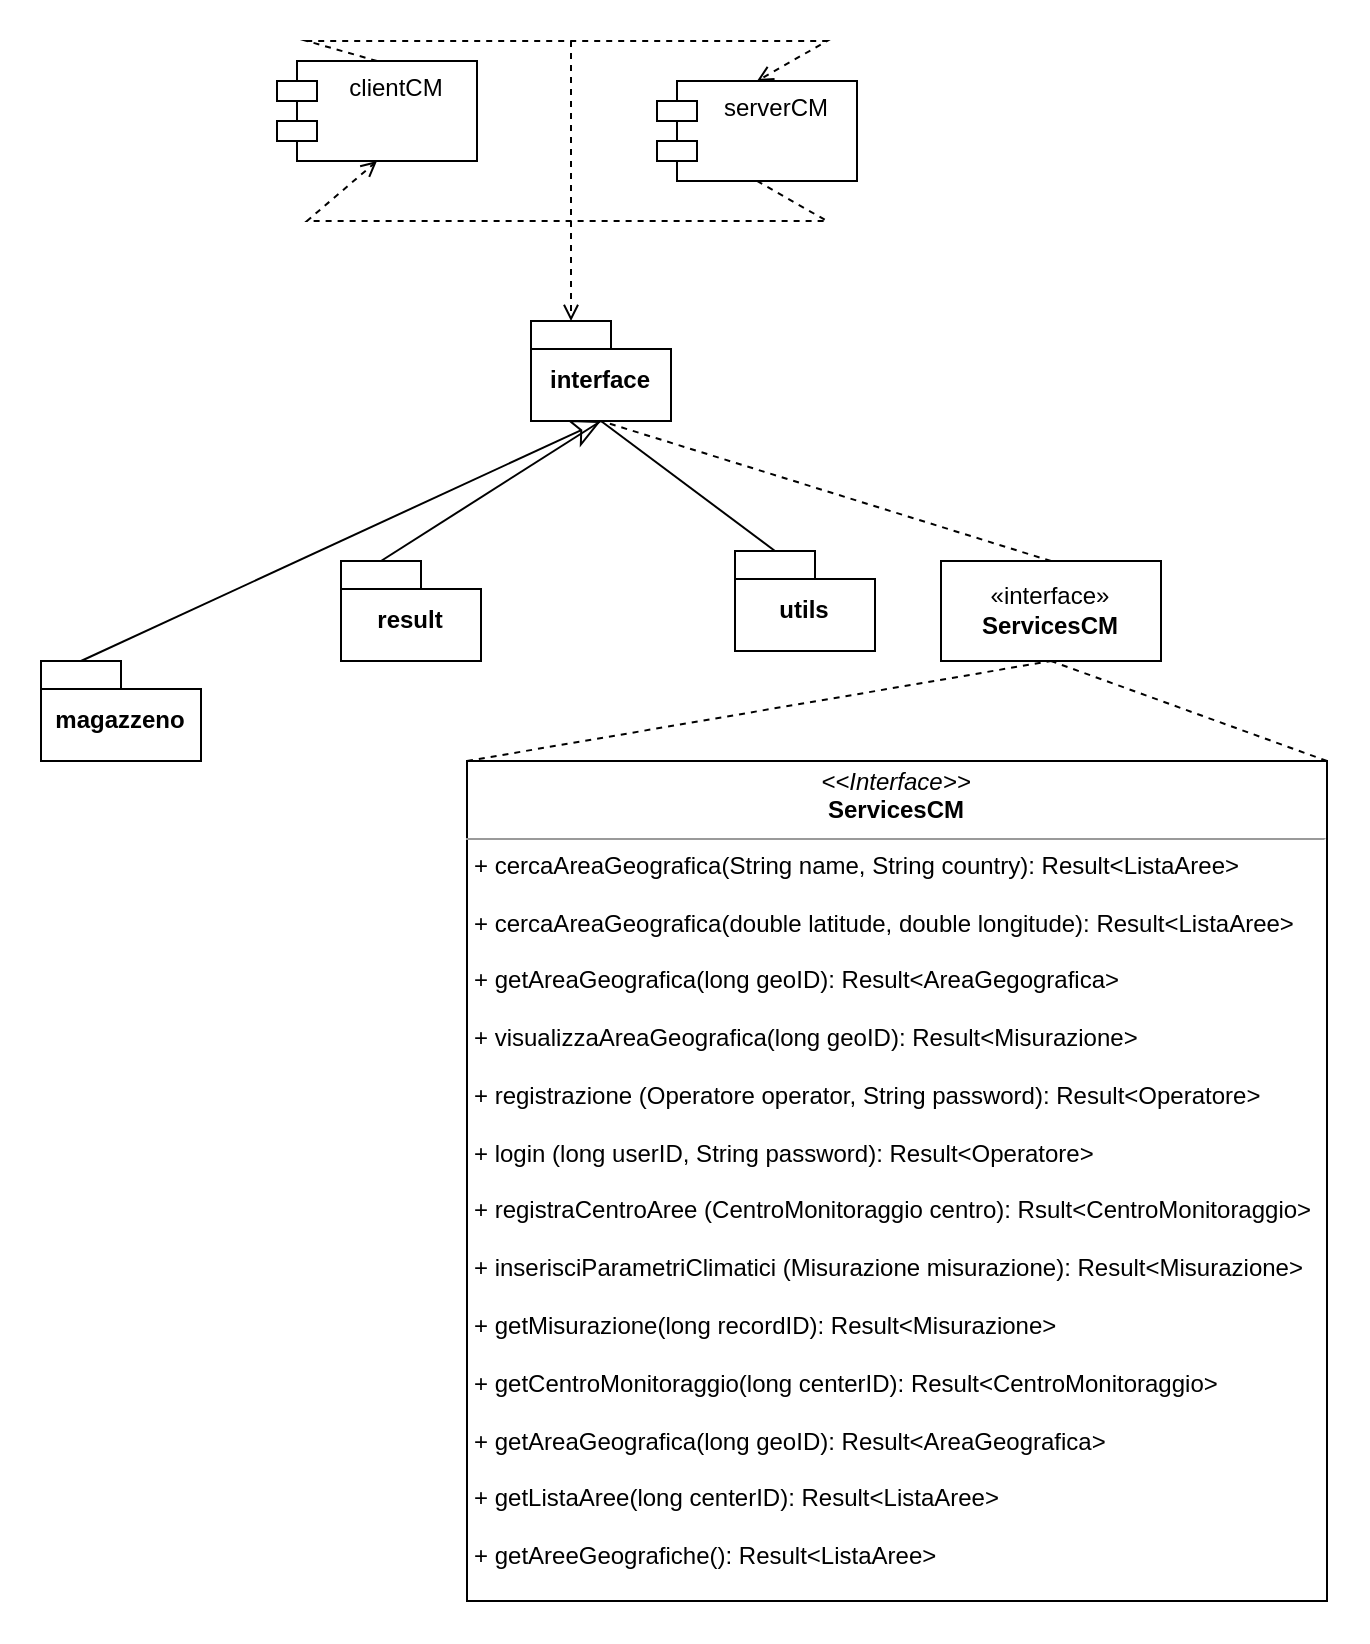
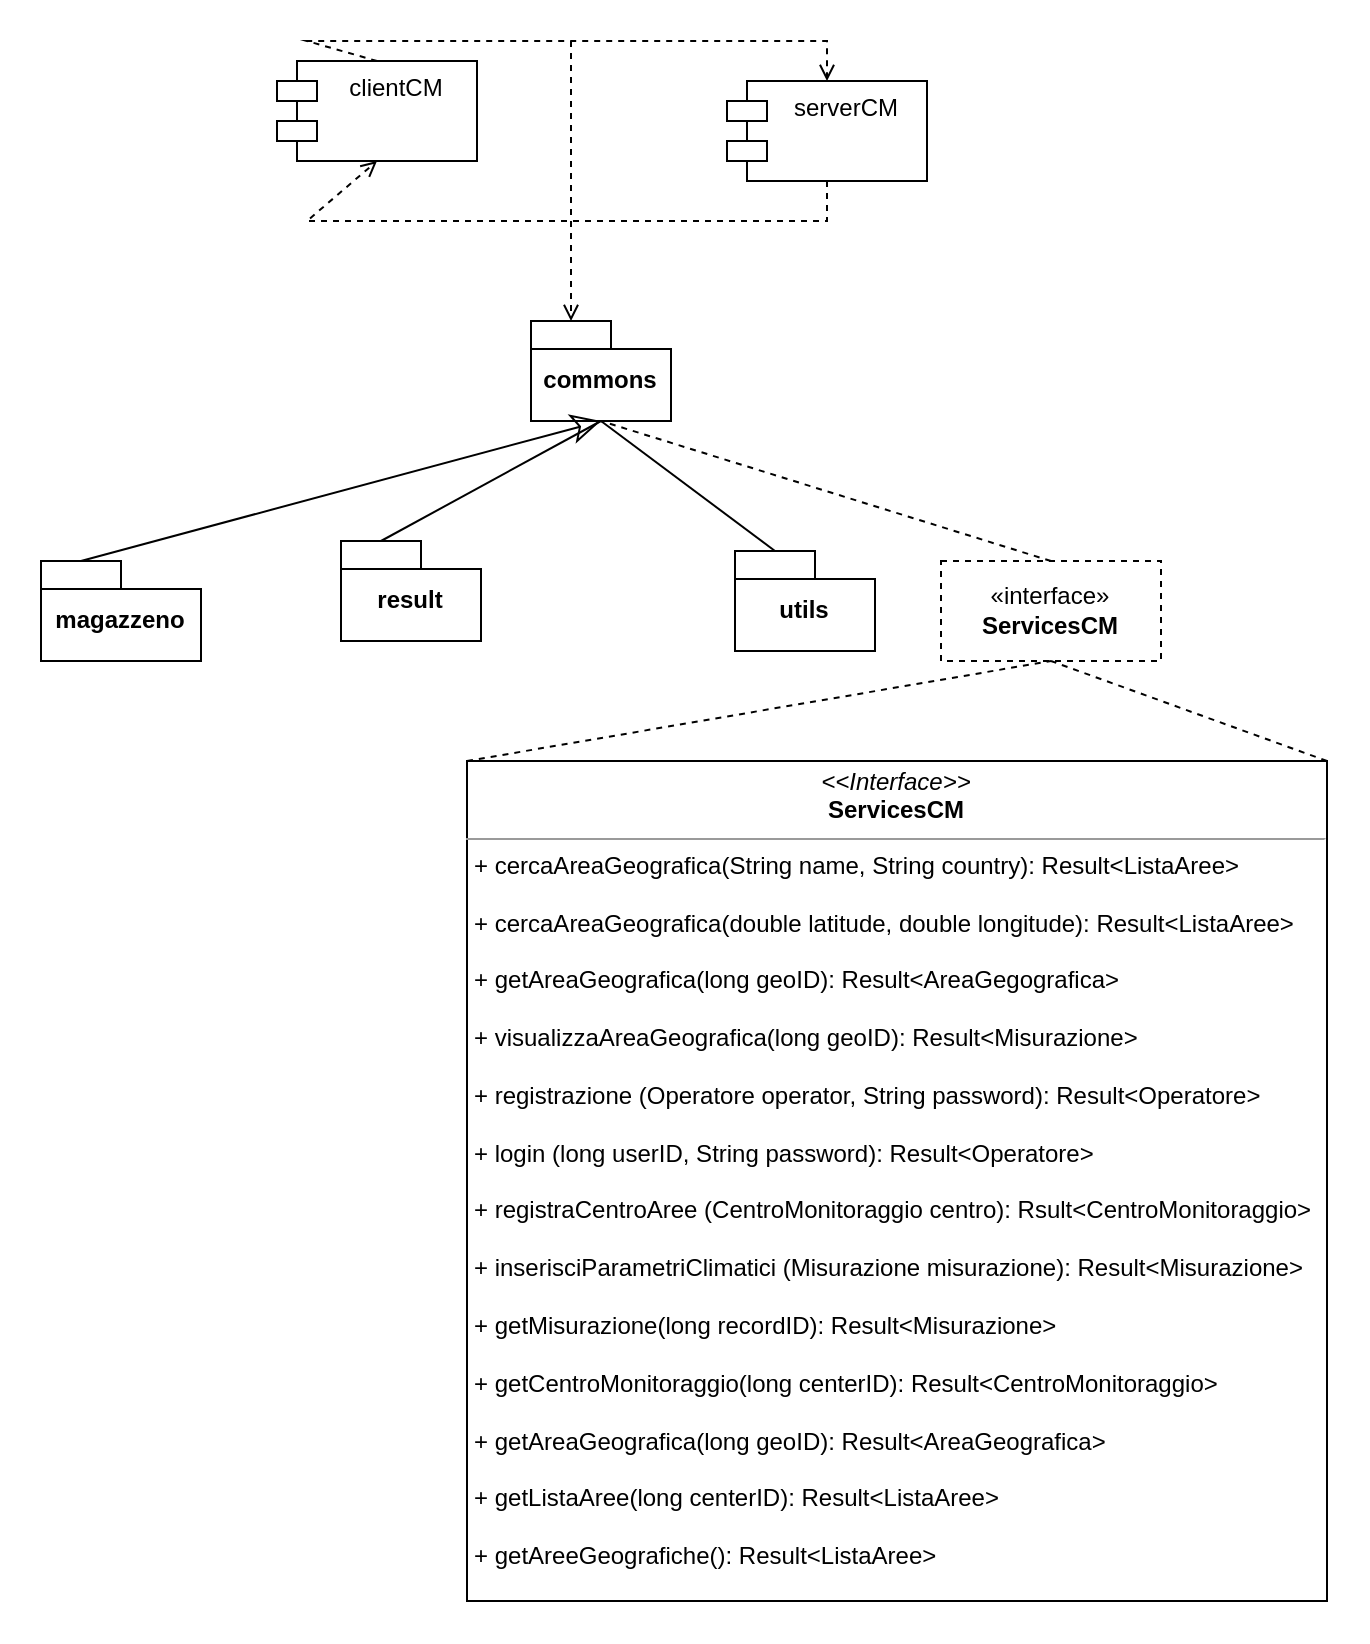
(757, 131) -> (827, 131)
(601, 381) -> (601, 381)
(411, 611) -> (411, 591)
(1051, 611) -> (1051, 611)
(121, 711) -> (121, 611)
